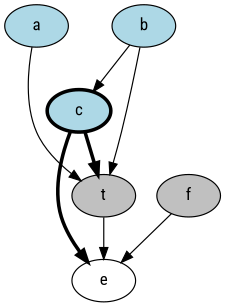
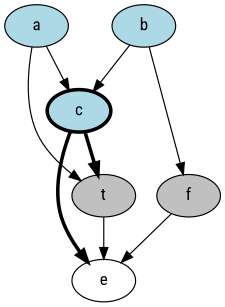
none -> (55, 63)
(128, 105) -> (165, 105)
